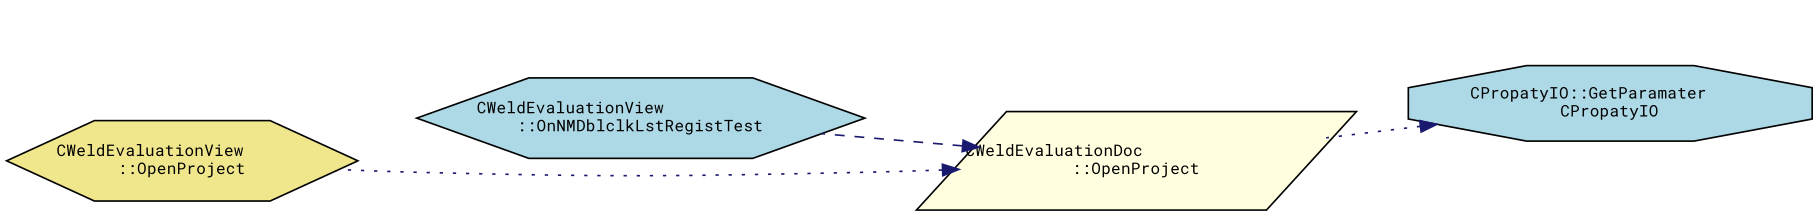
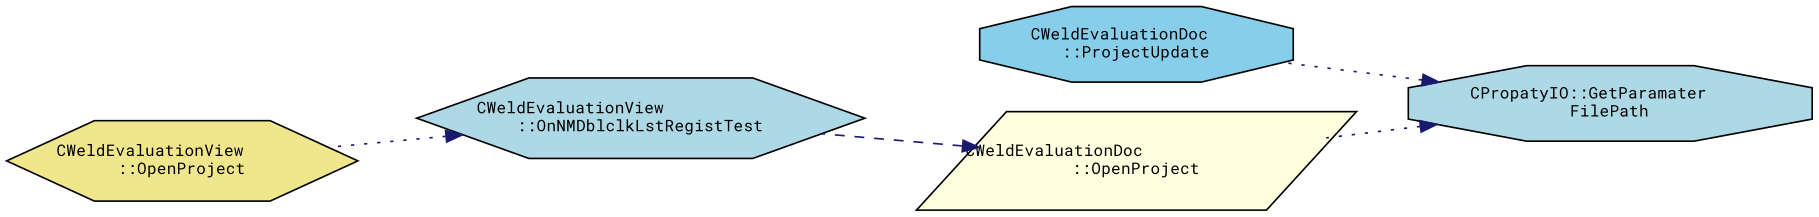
none -> (1136, 44)
(1610, 103) -> (1610, 103)
(641, 176) -> (387, 142)
